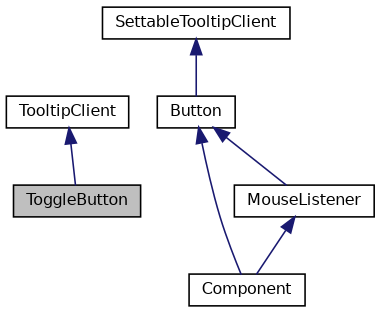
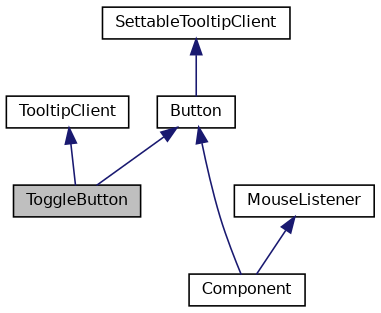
(256, 161) -> (130, 161)
